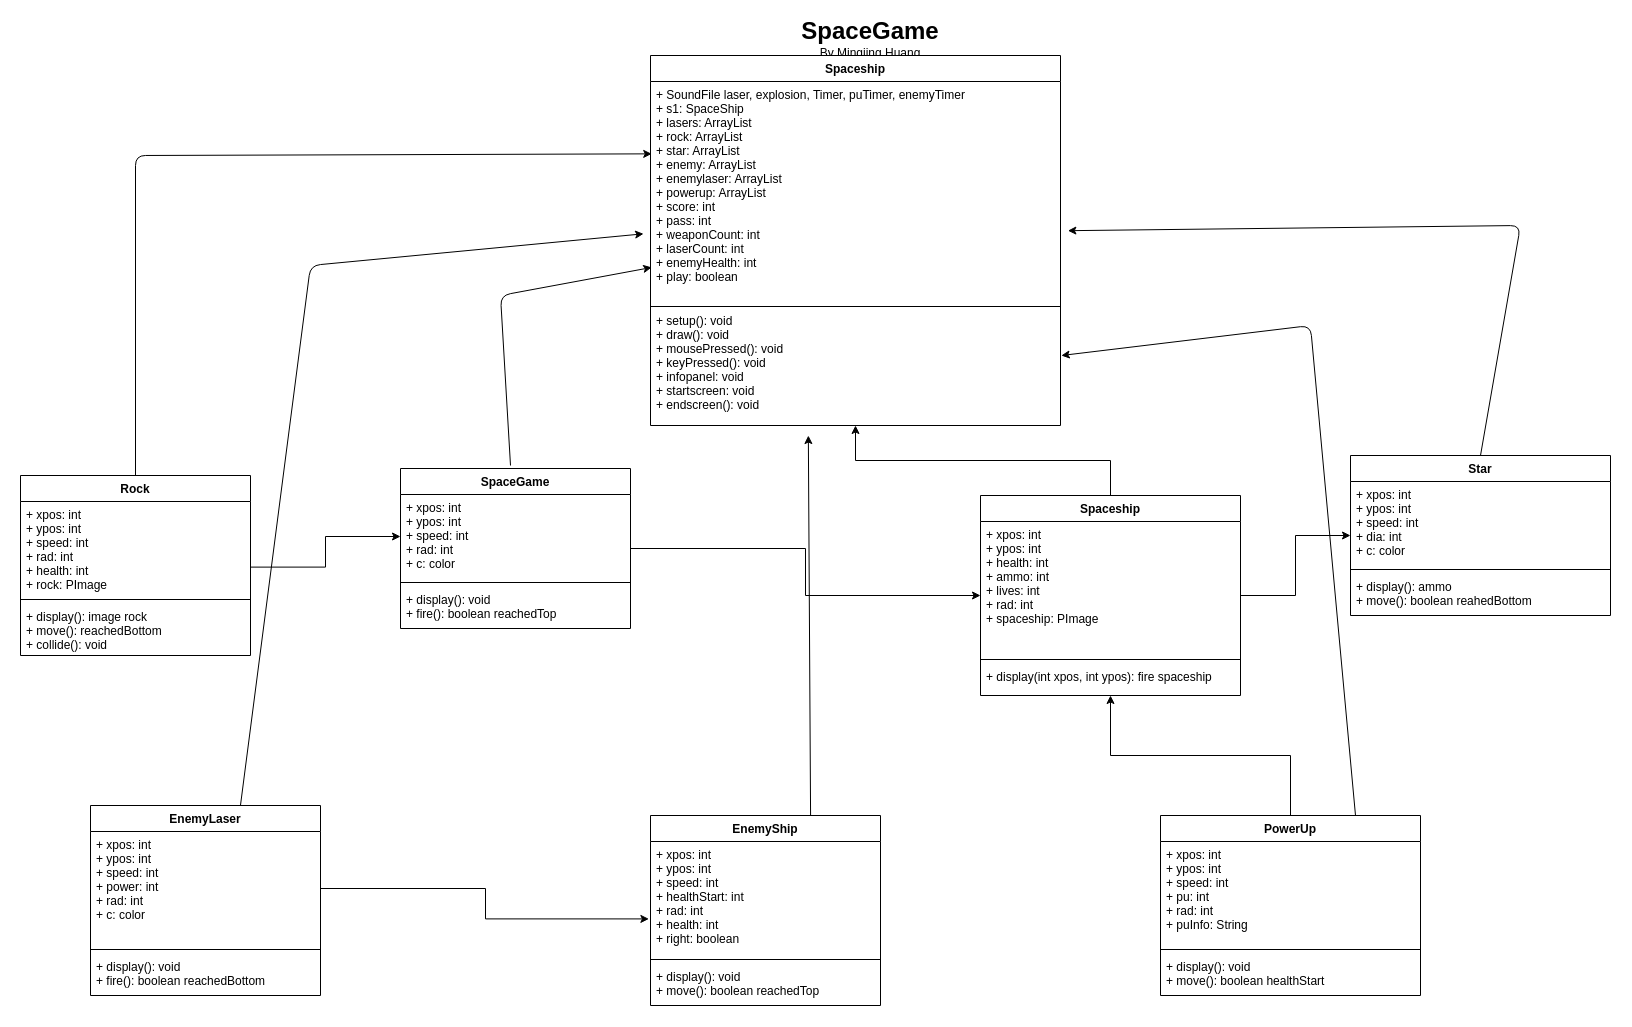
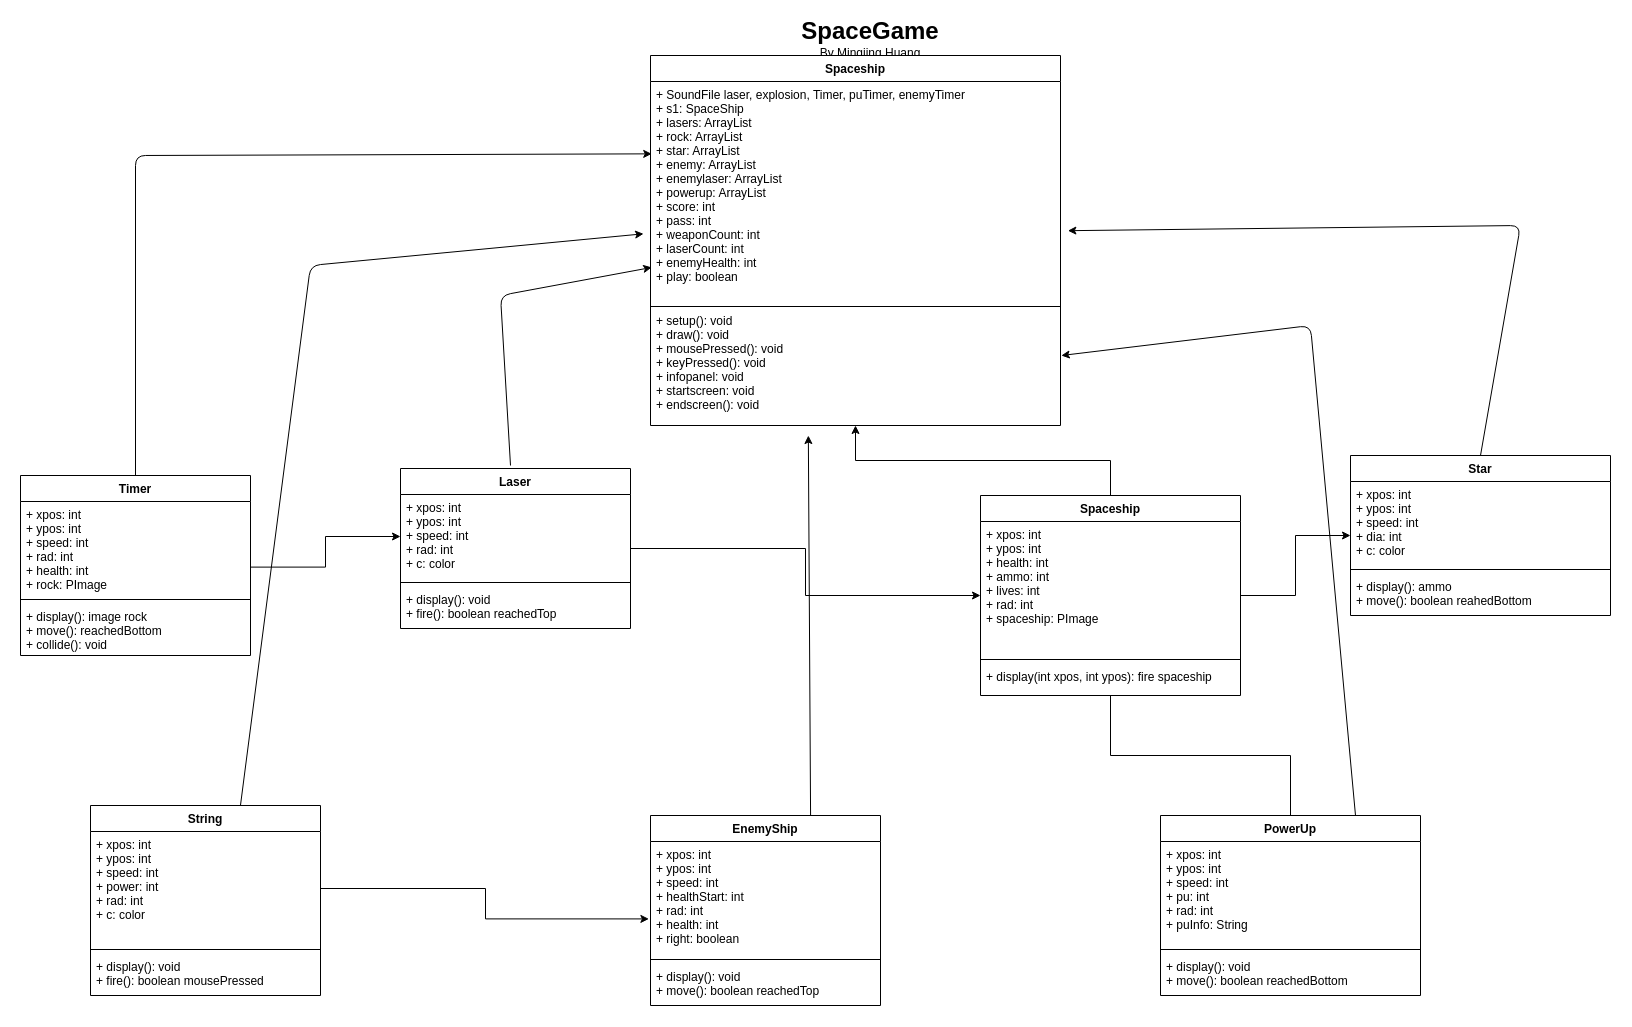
(515, 482) -> (515, 482)
(135, 489) -> (135, 489)
(1111, 703) -> (1111, 702)
(205, 819) -> (205, 819)
(144, 967) -> (144, 967)
(1214, 967) -> (1214, 967)
